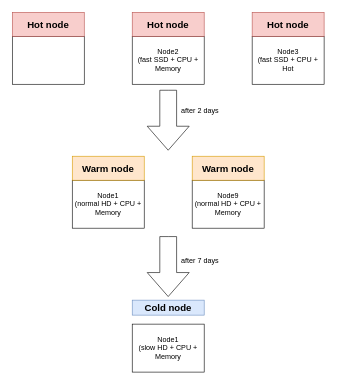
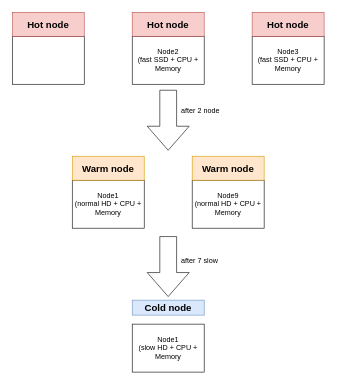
(288, 60) -> (288, 60)
(204, 111) -> (204, 111)
(204, 261) -> (203, 261)
